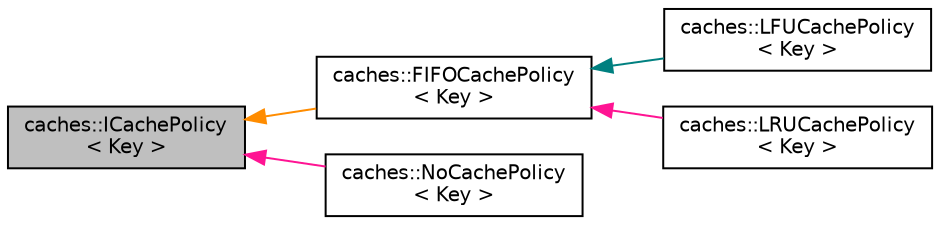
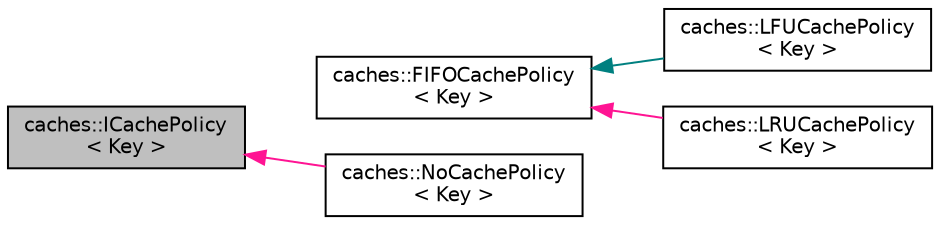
(291, 112) -> none
